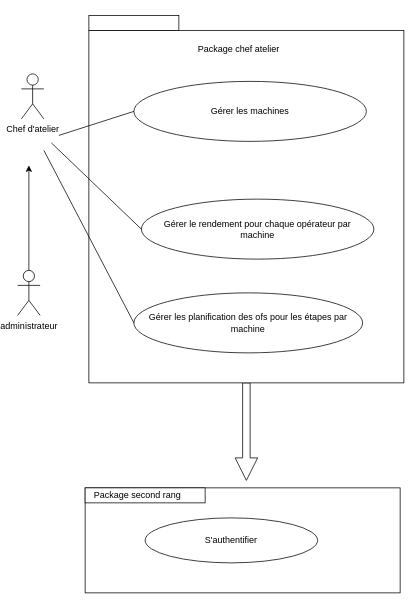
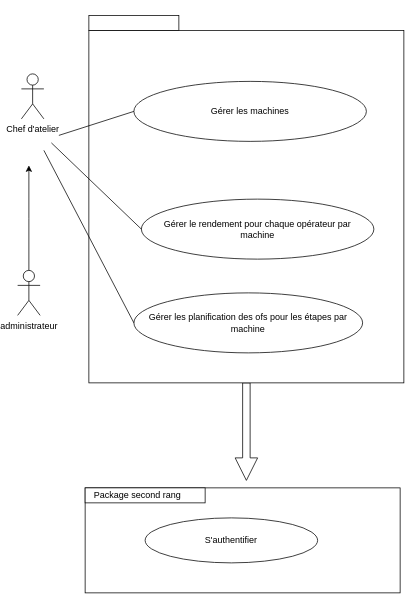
(239, 49) -> none
